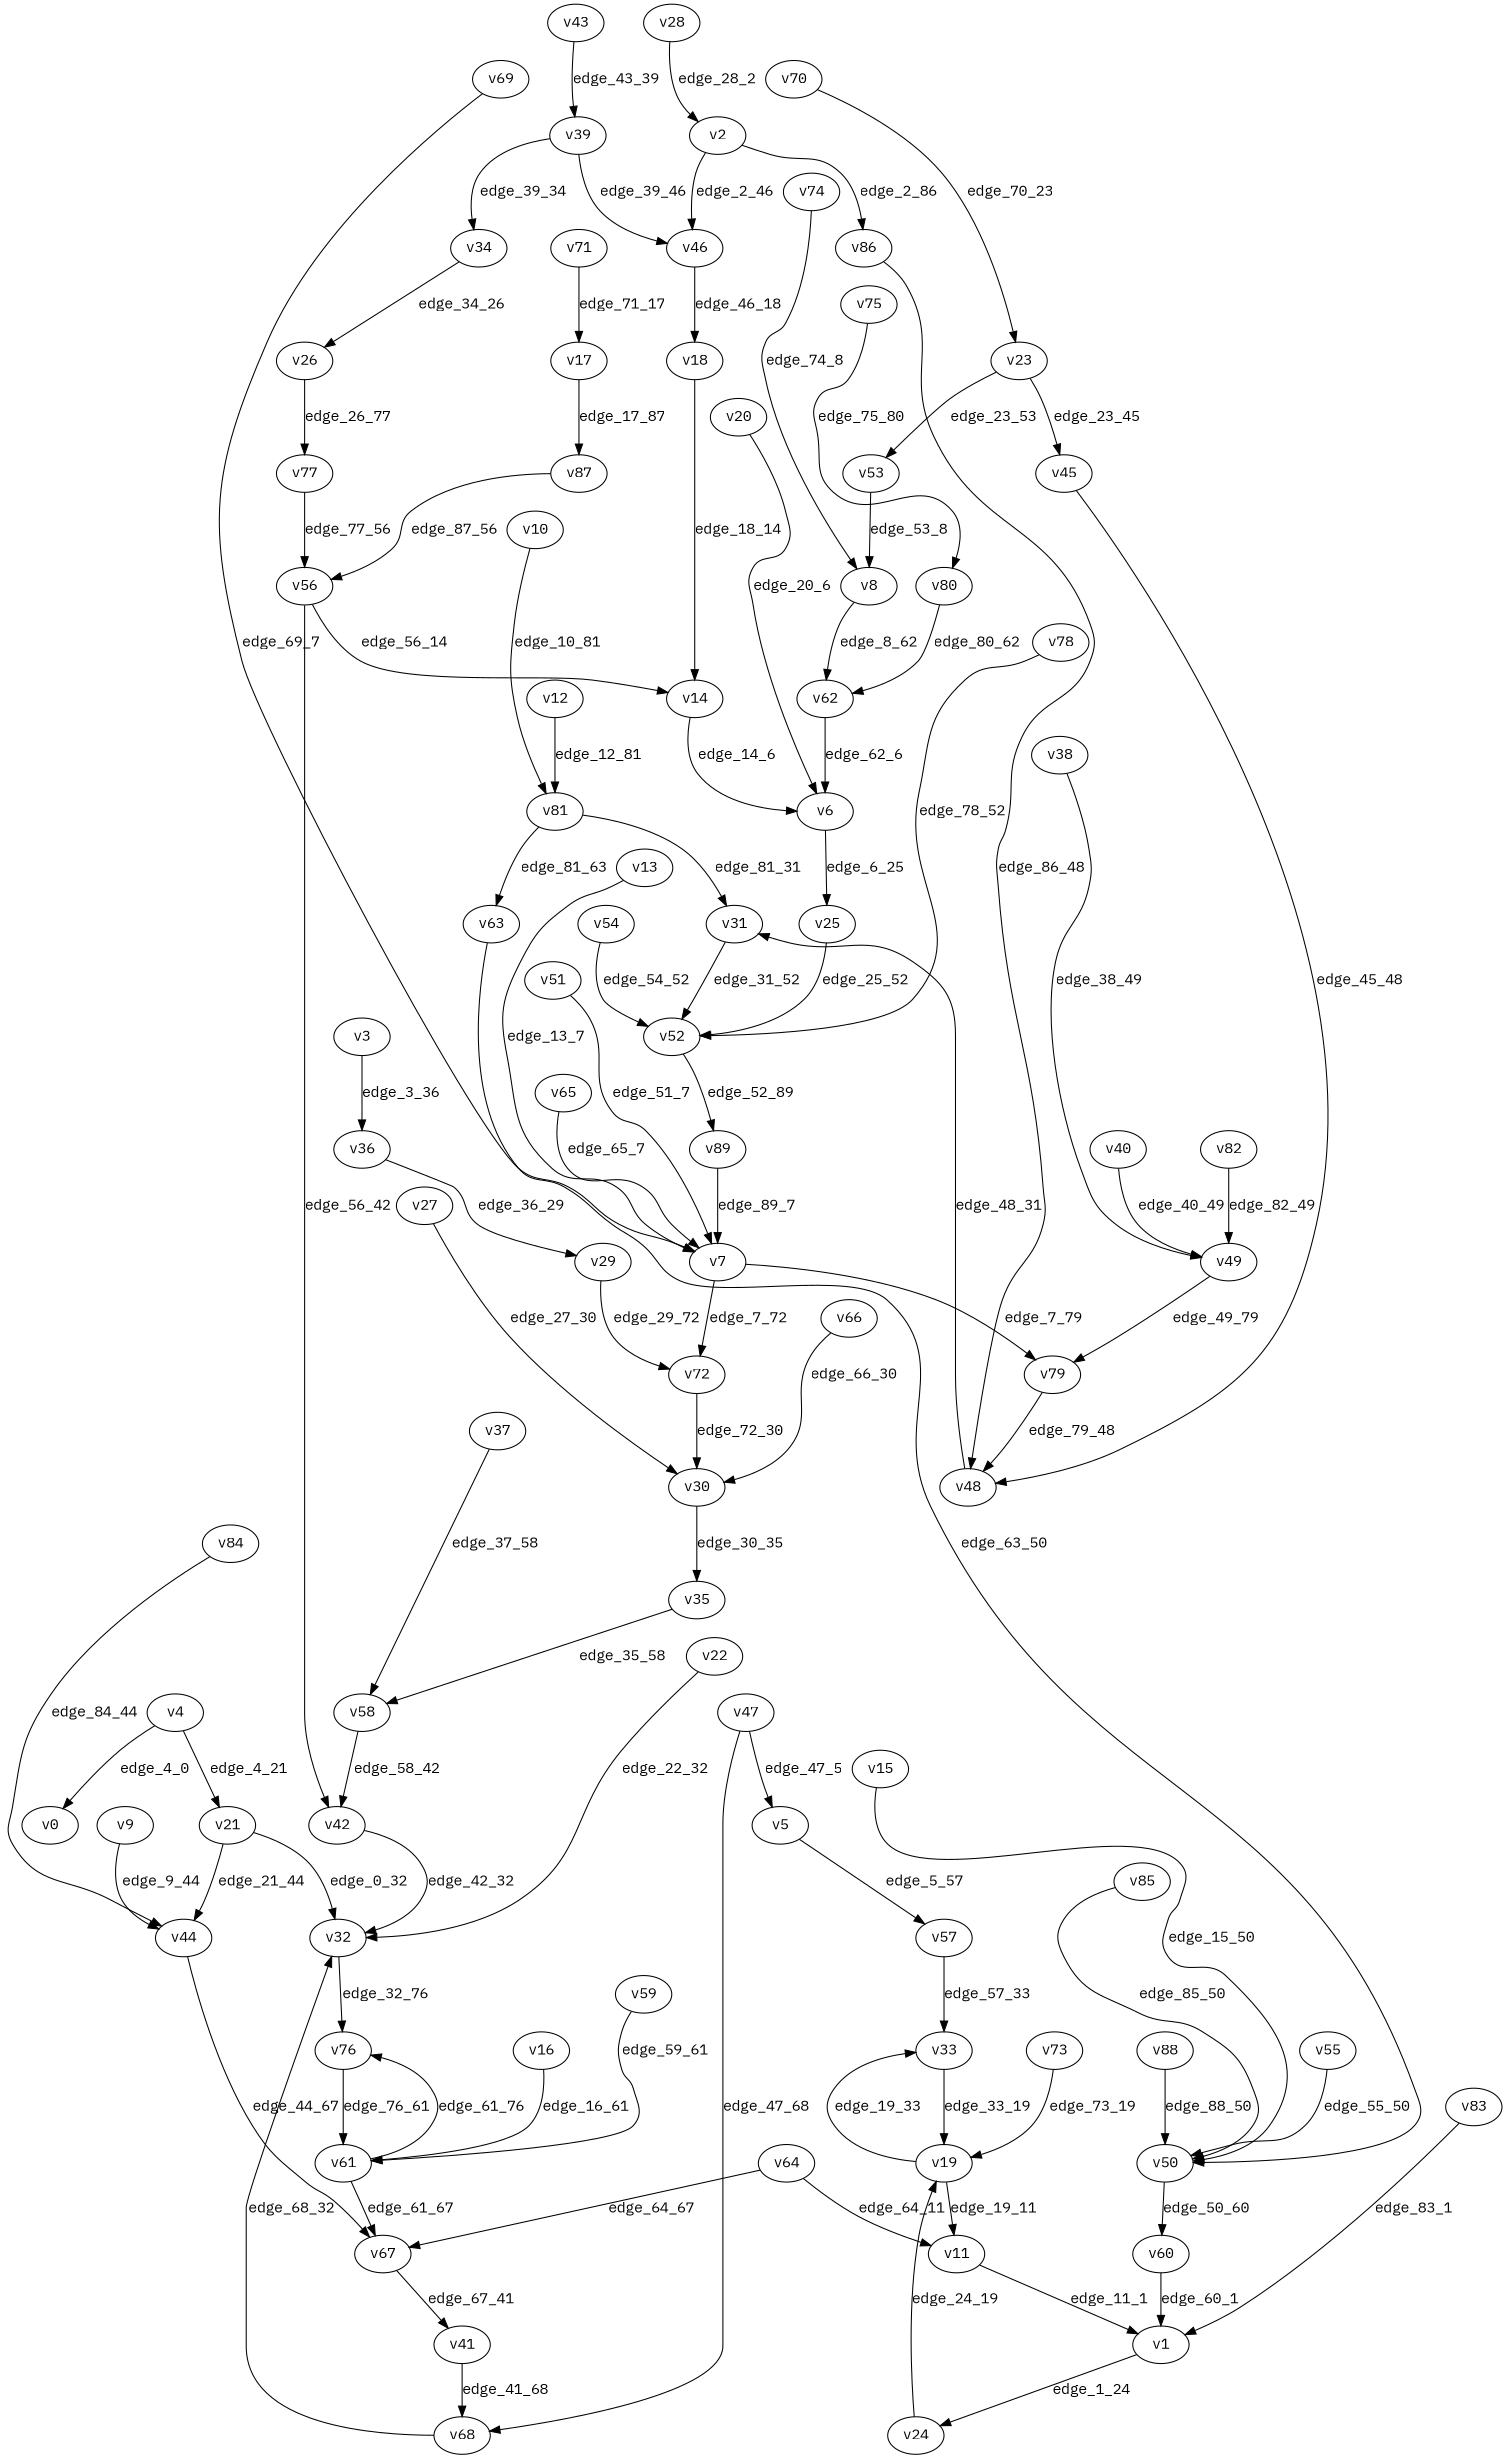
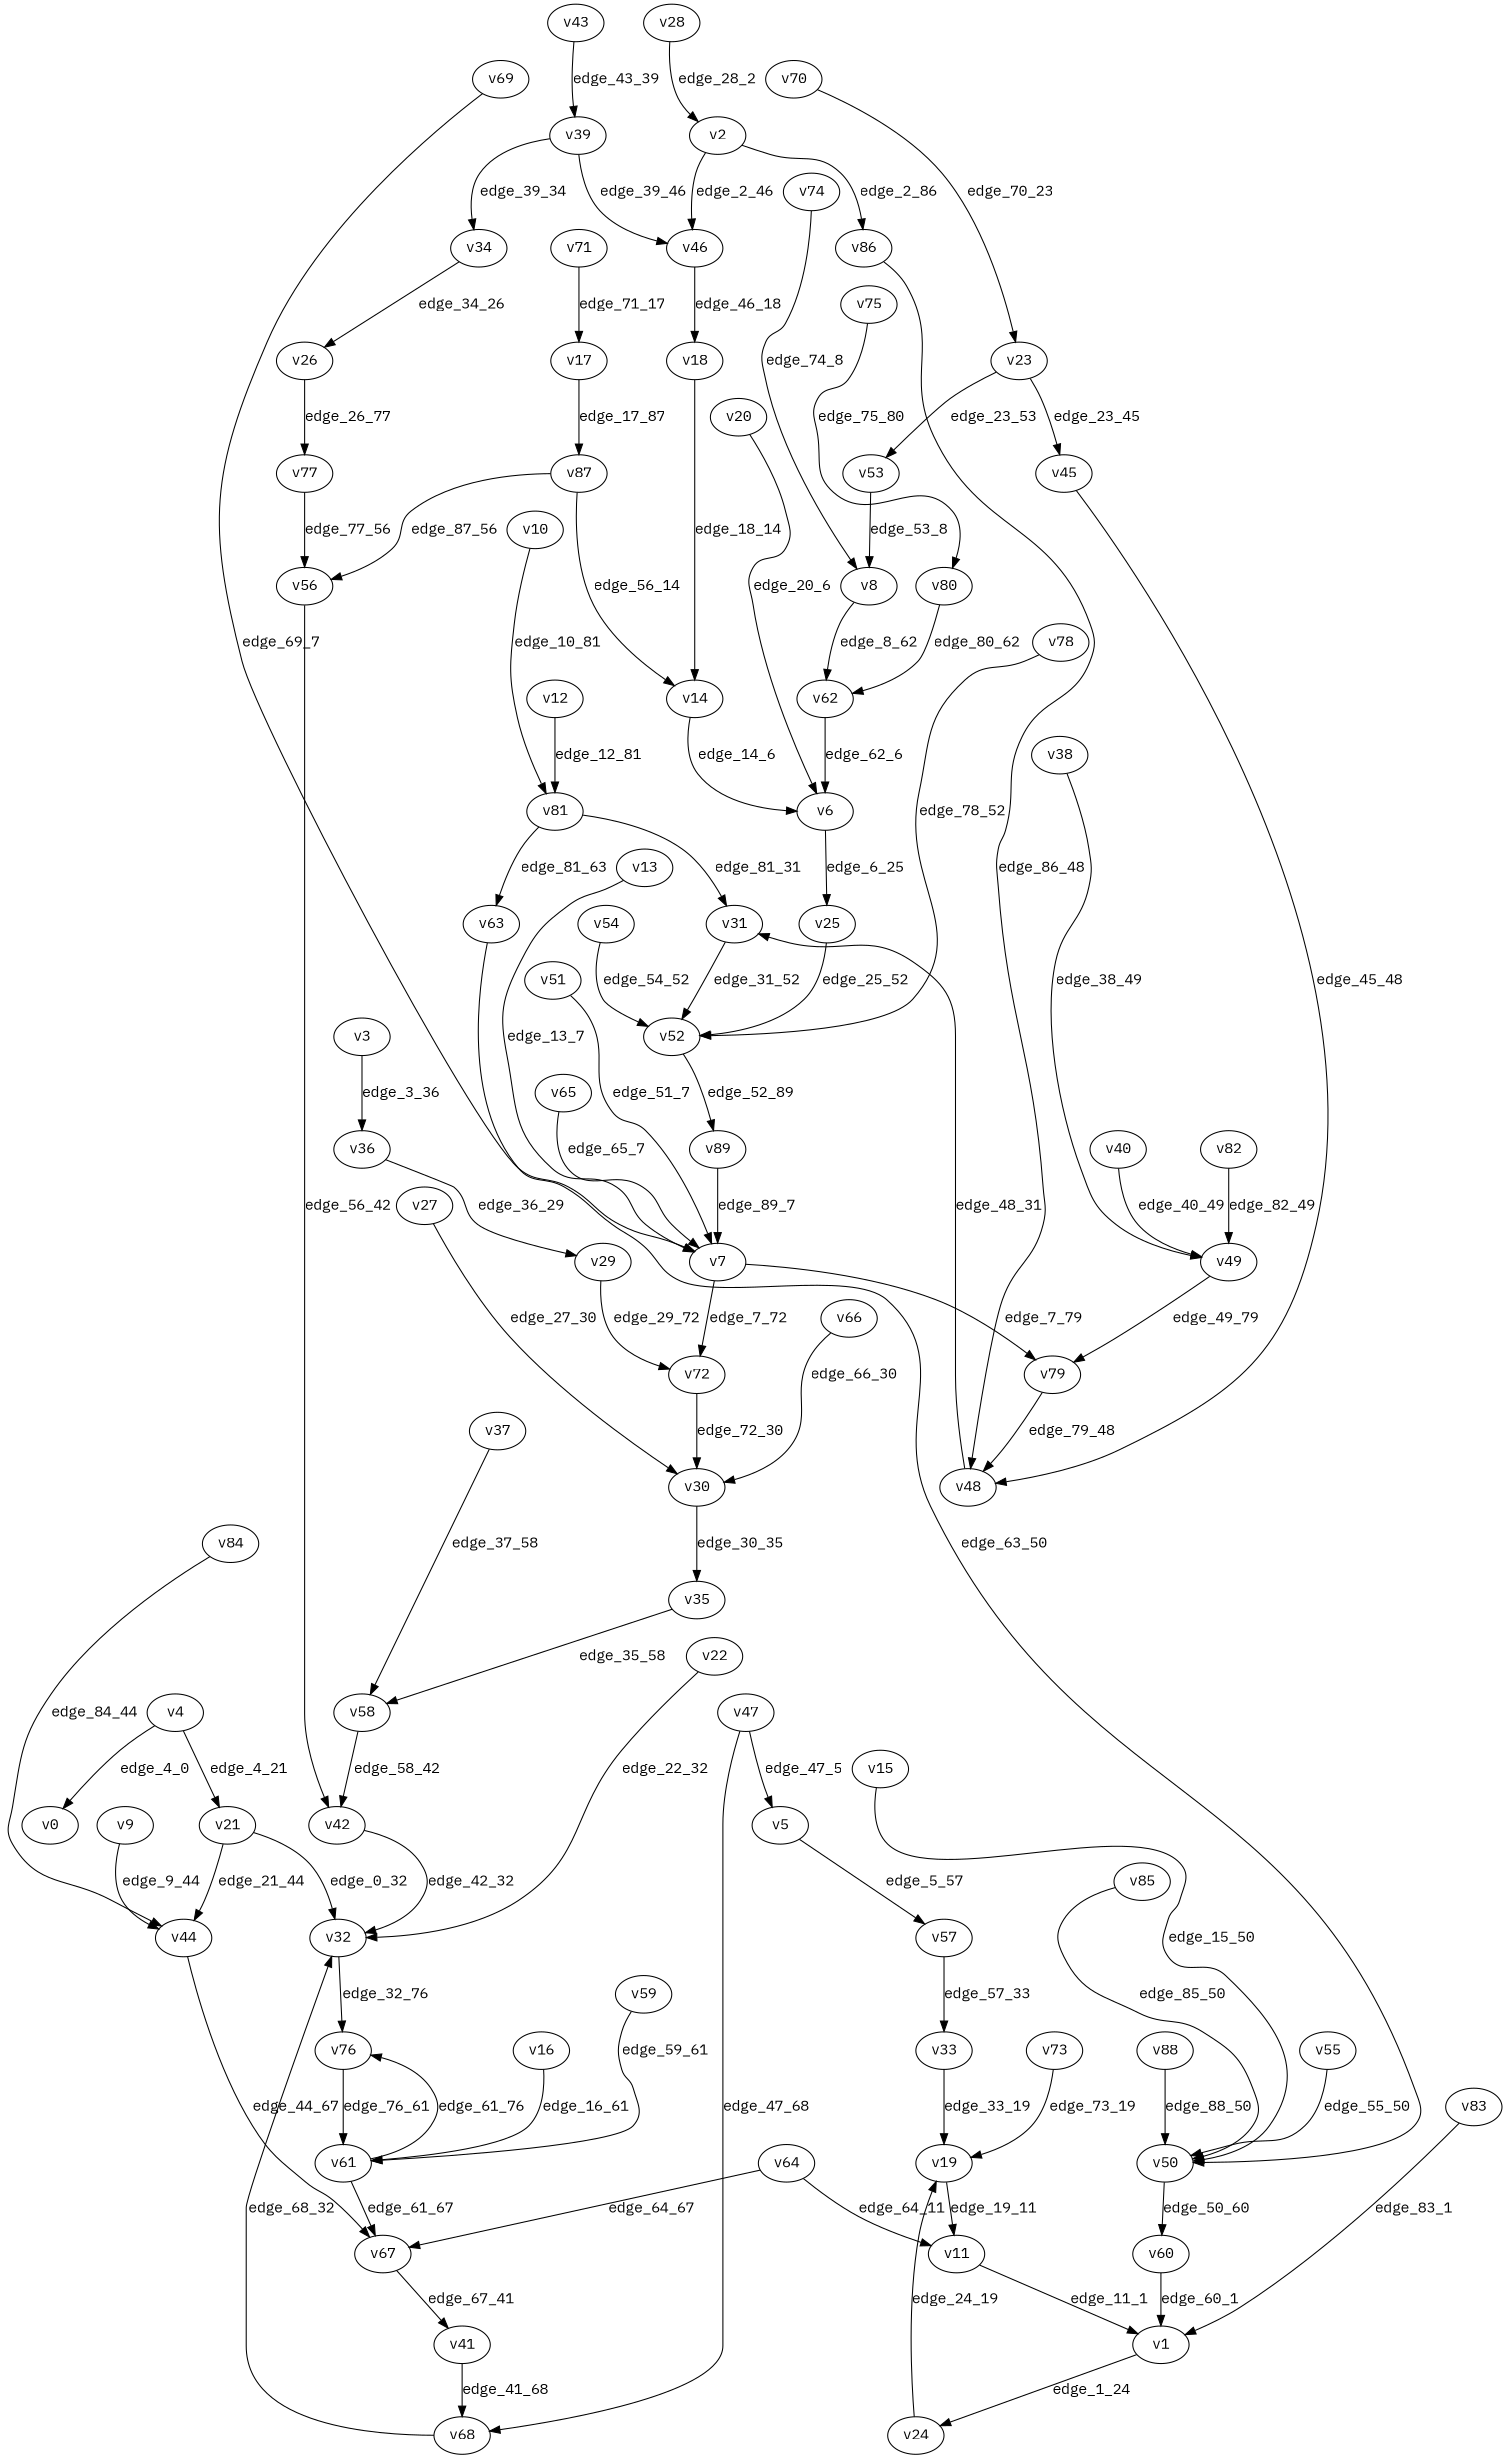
(471, 677) -> (592, 600)
(828, 2112) -> none
